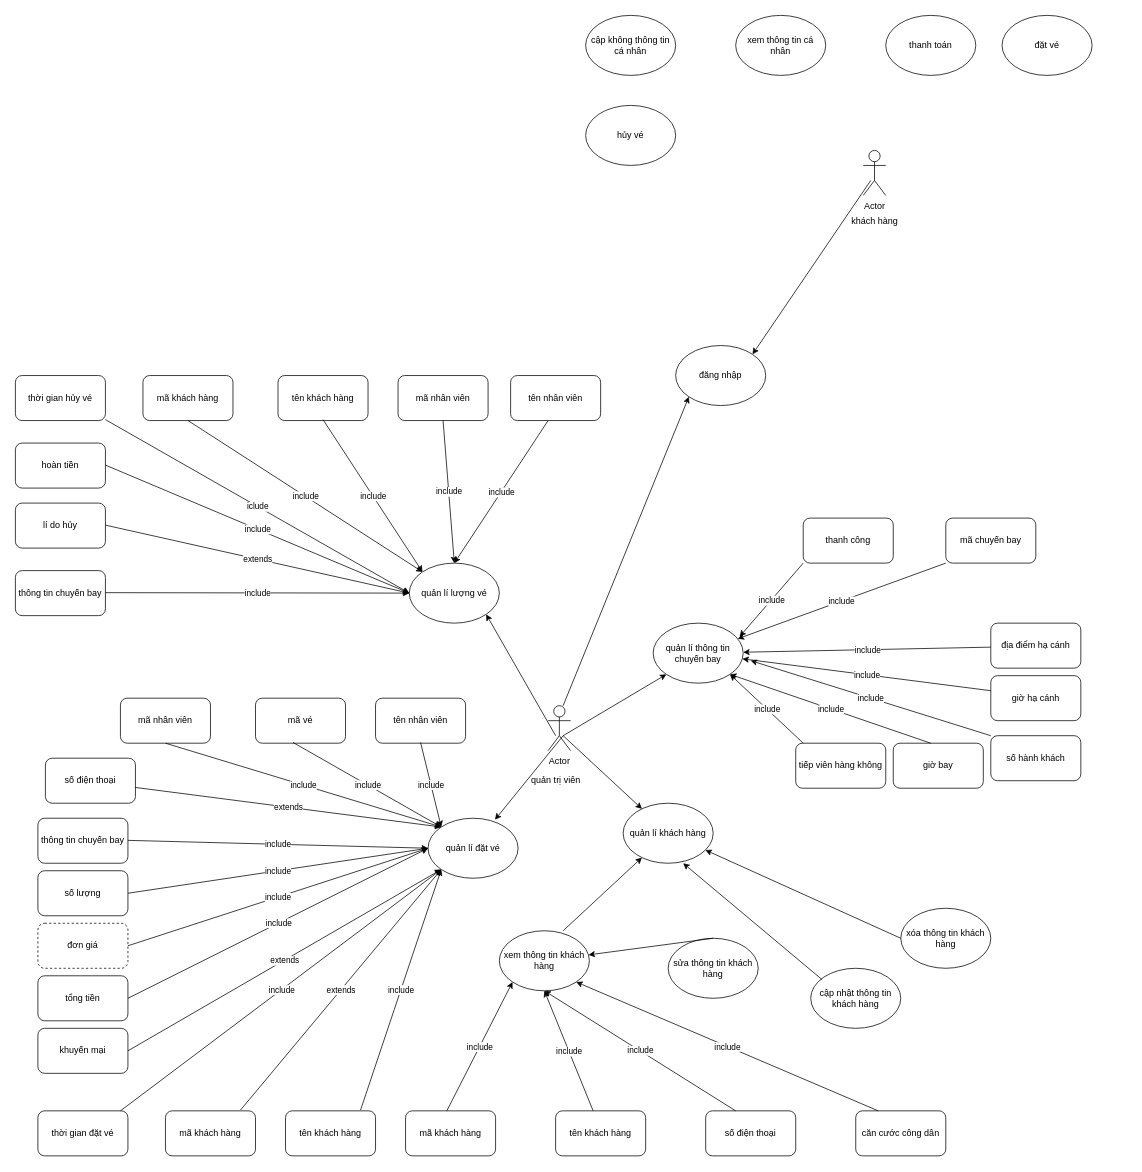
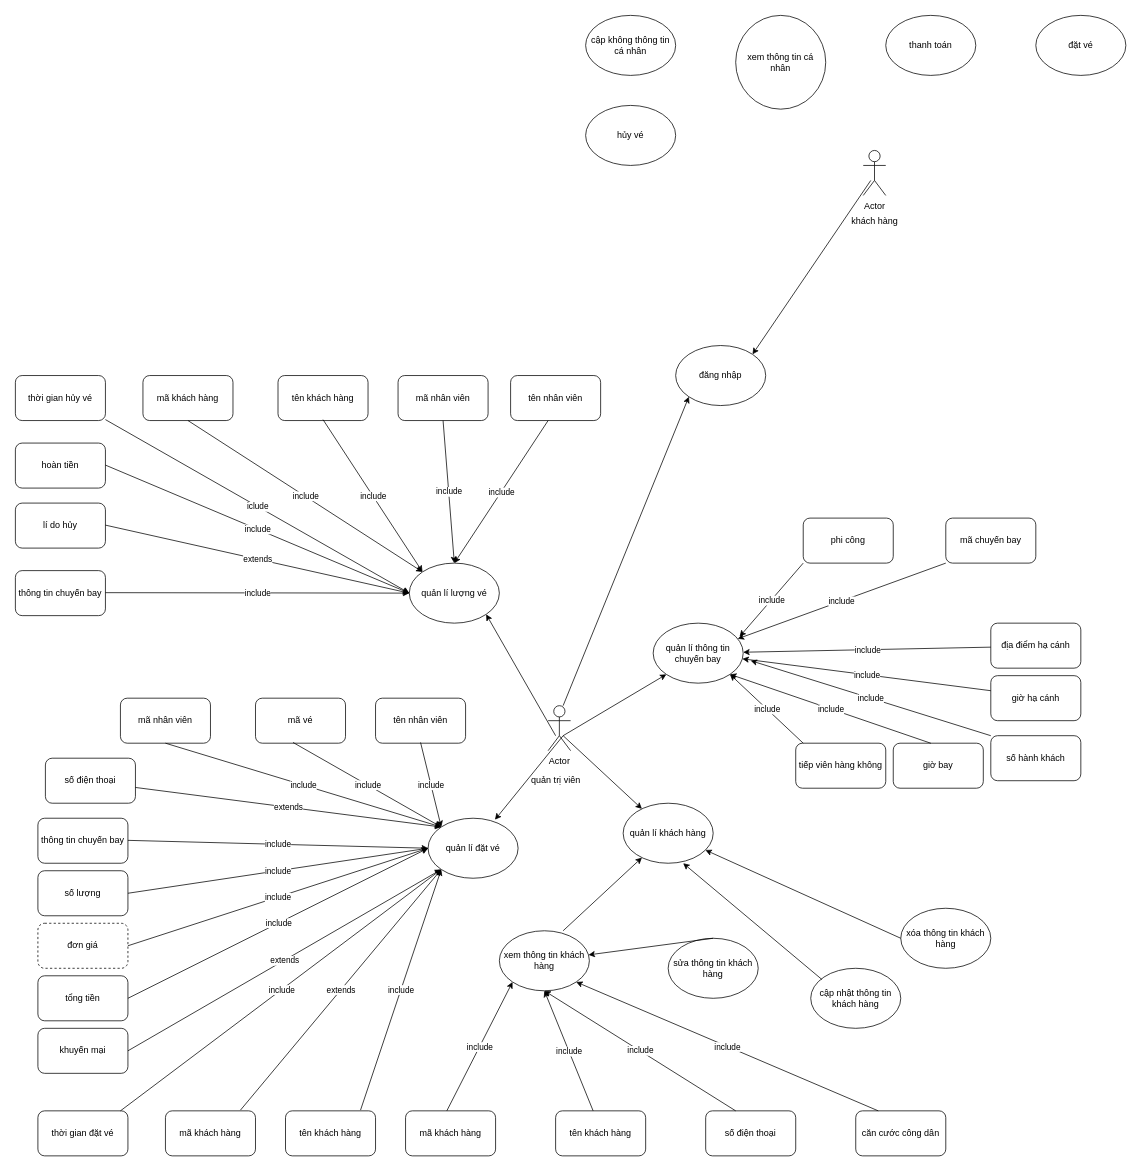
(780, 45) -> (780, 62)
(1047, 45) -> (1080, 45)
(848, 540) -> (848, 540)
